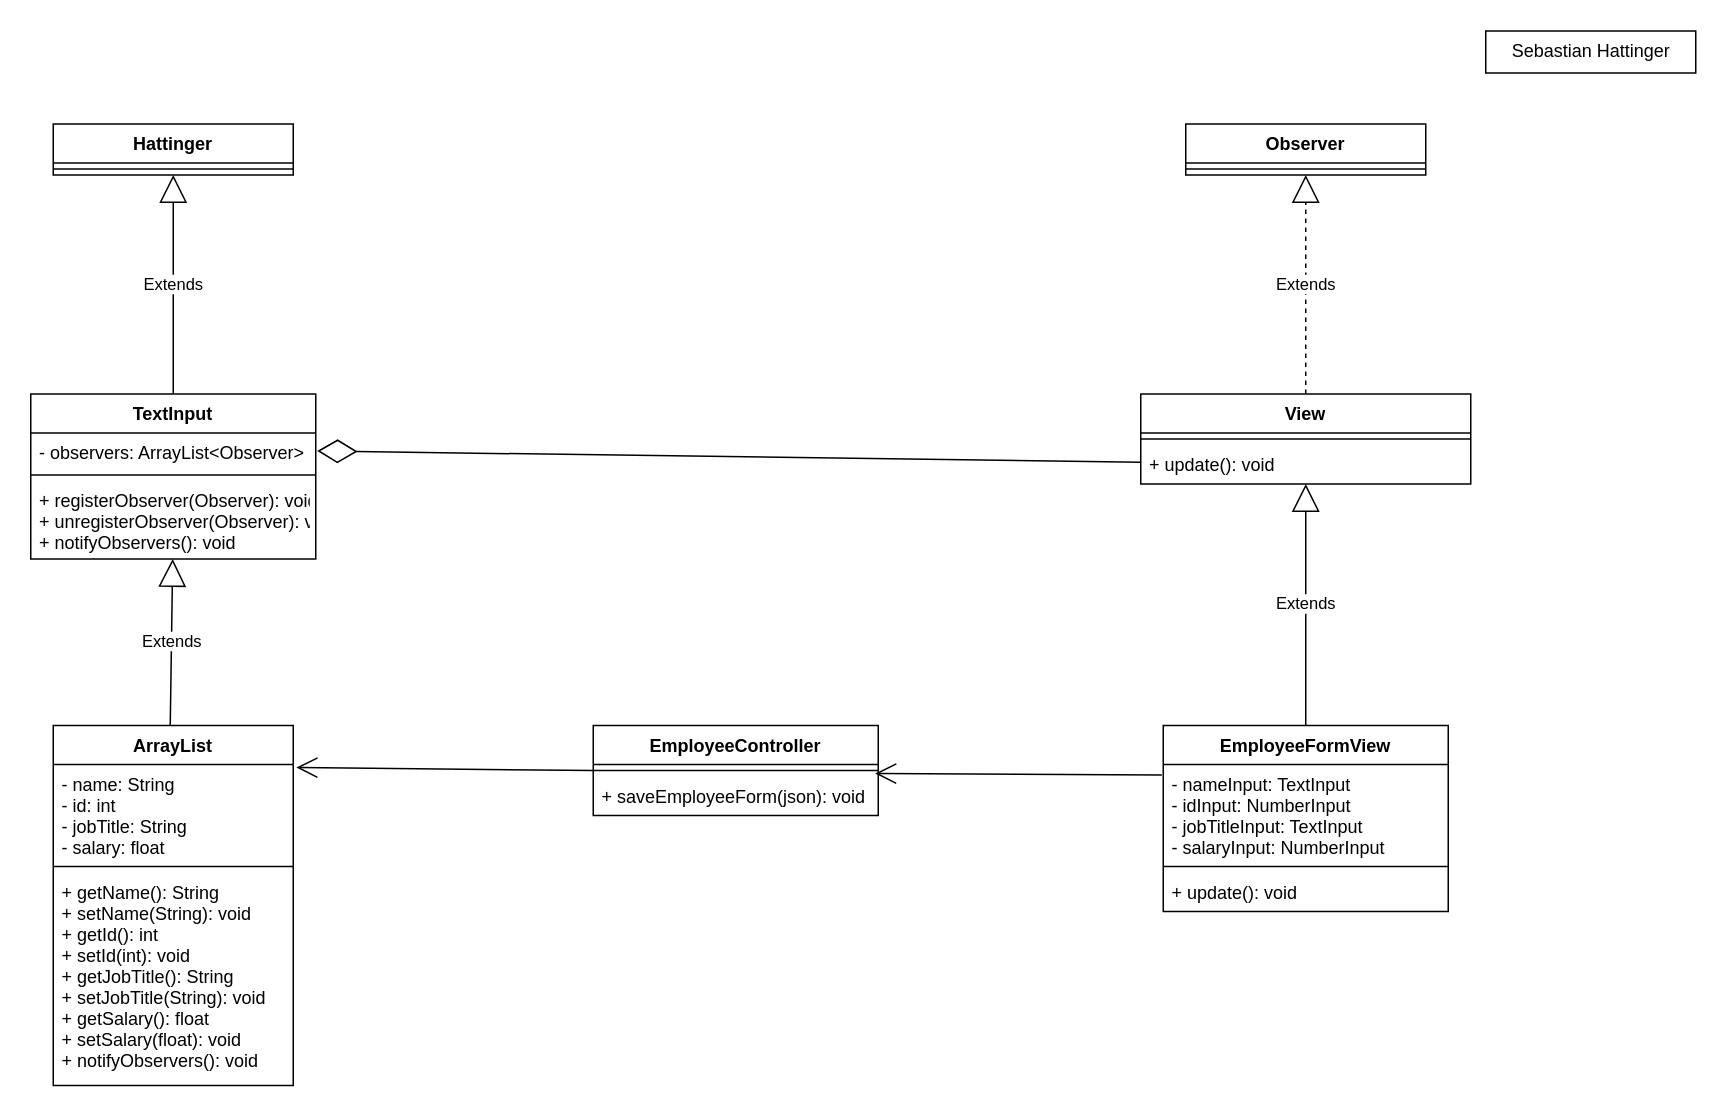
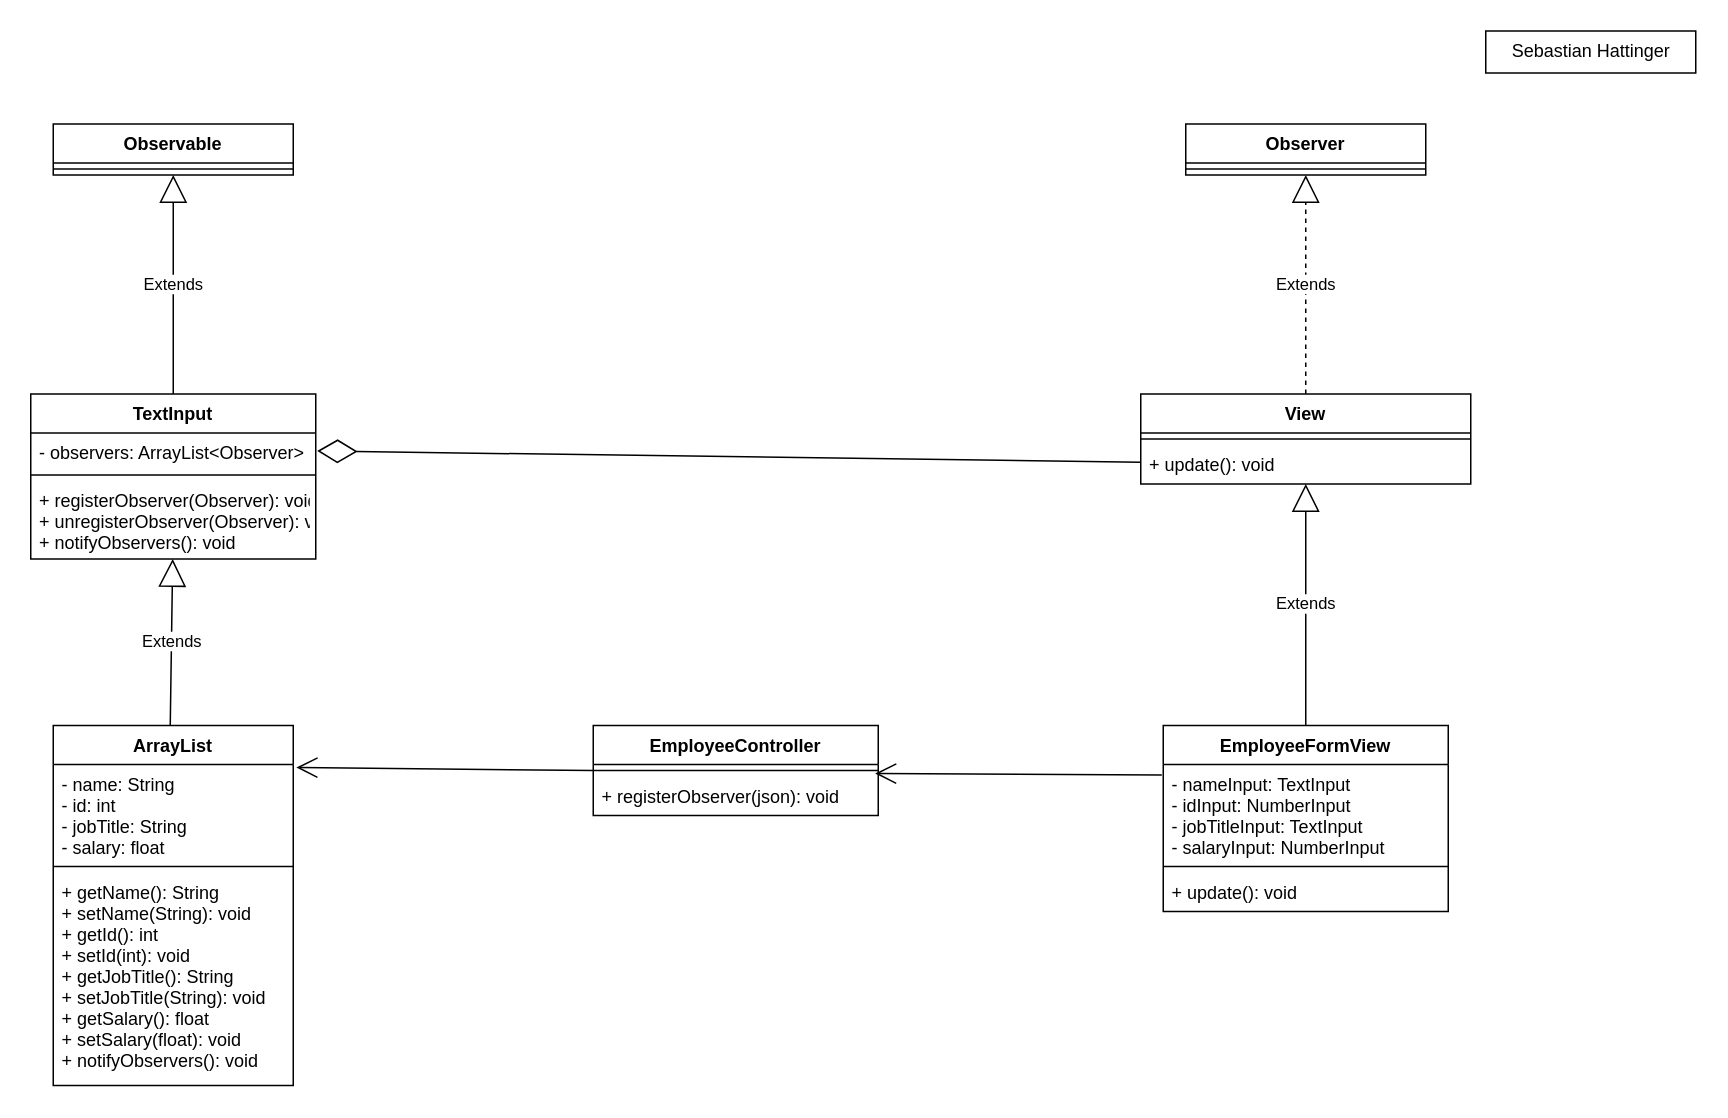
(173, 144) -> (173, 144)
(741, 797) -> (741, 797)
